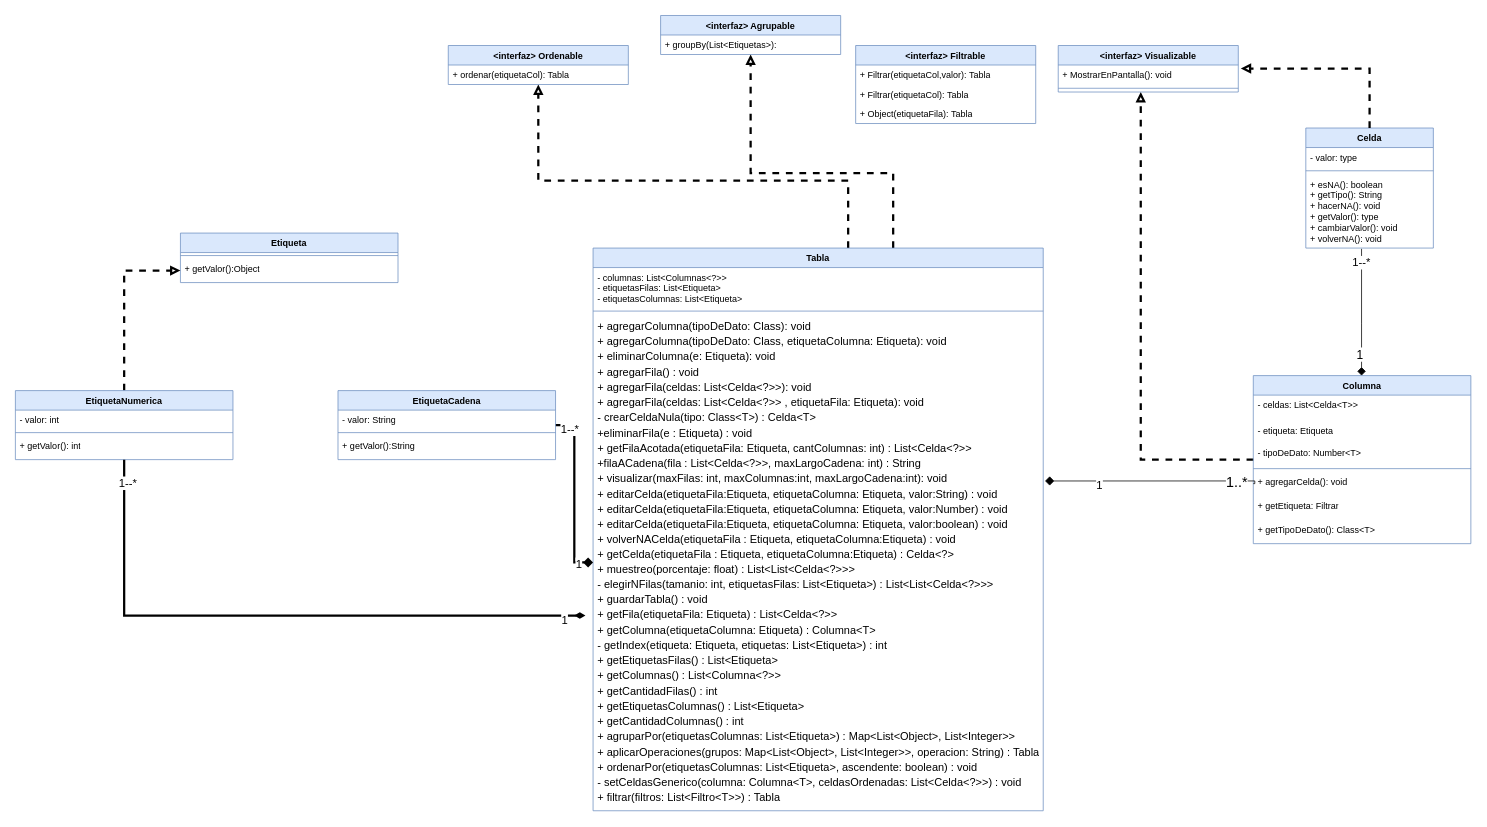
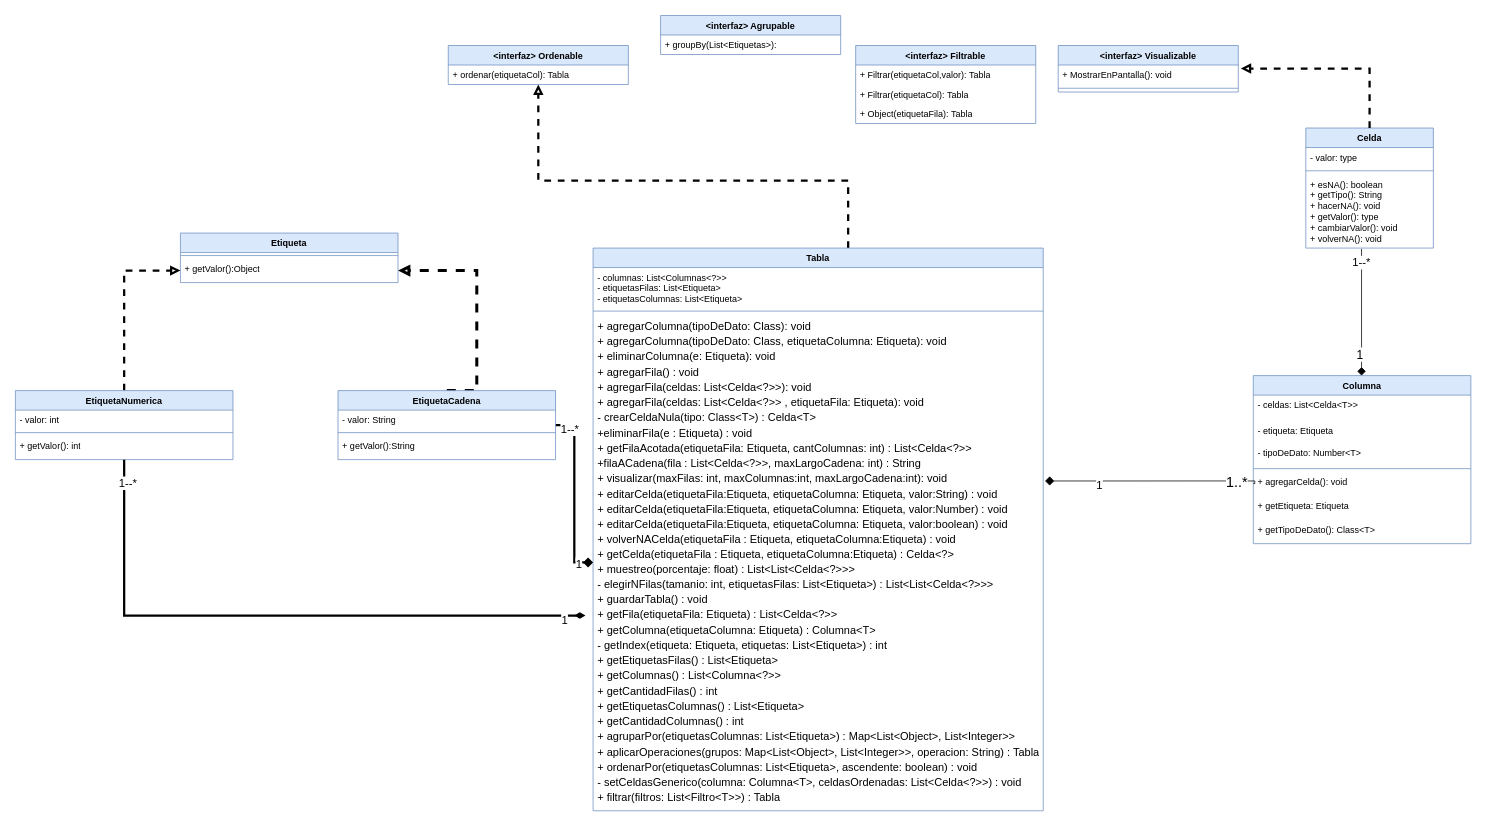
(805, 173) -> none
none -> (477, 312)
(1140, 335) -> none
(1306, 506) -> (1309, 506)
